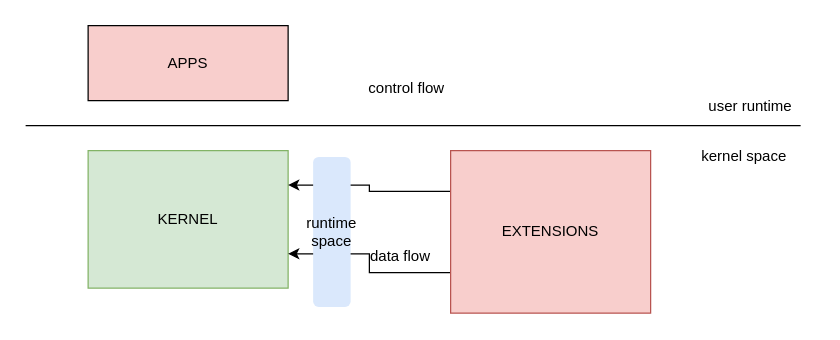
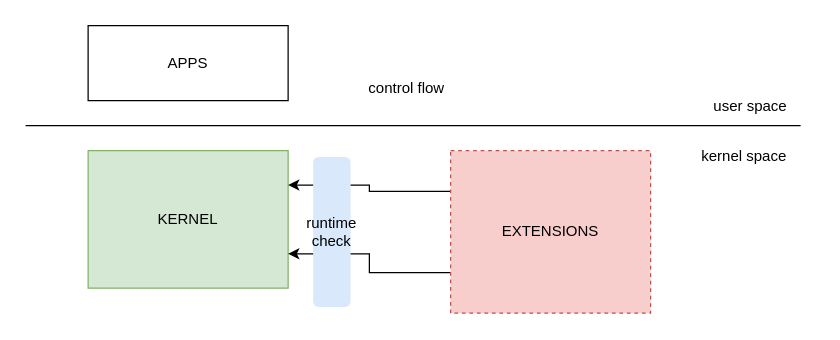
(188, 63) -> (188, 63)
(751, 107) -> (751, 107)
(332, 232) -> (332, 232)
(551, 232) -> (551, 232)
(401, 257) -> none
